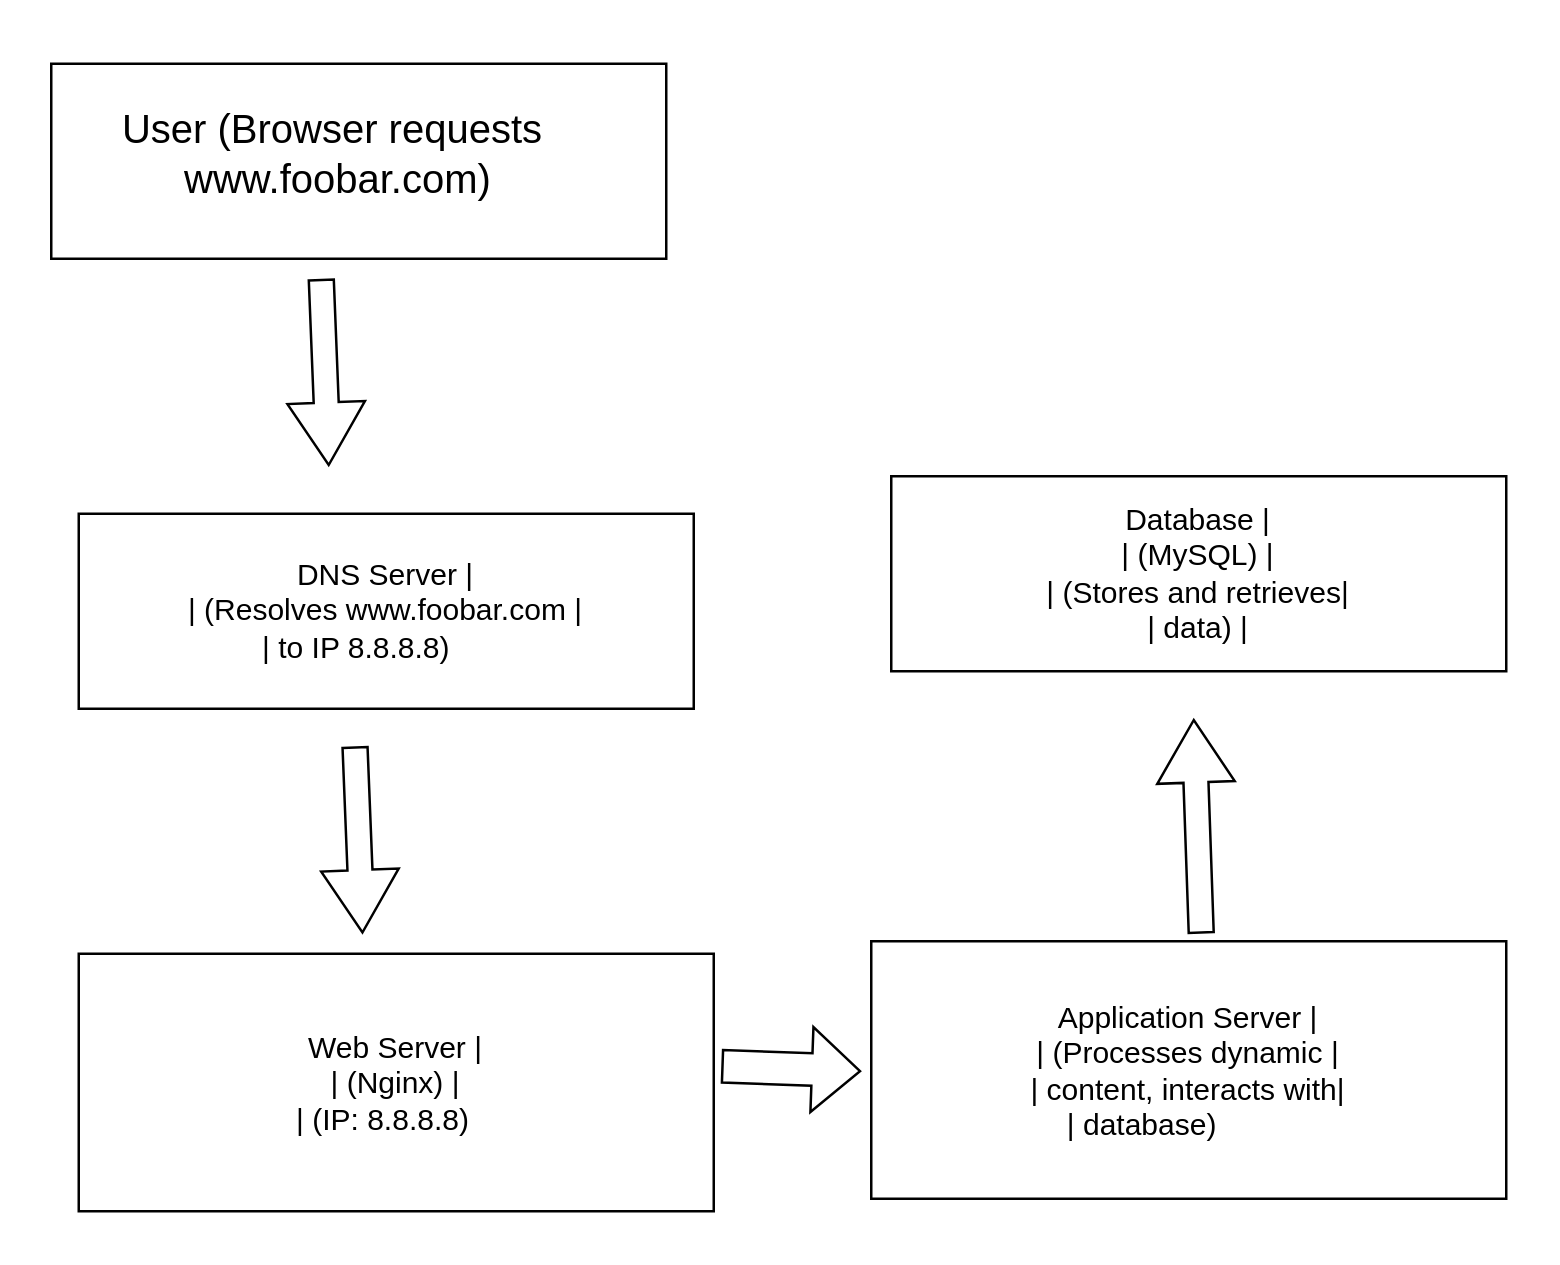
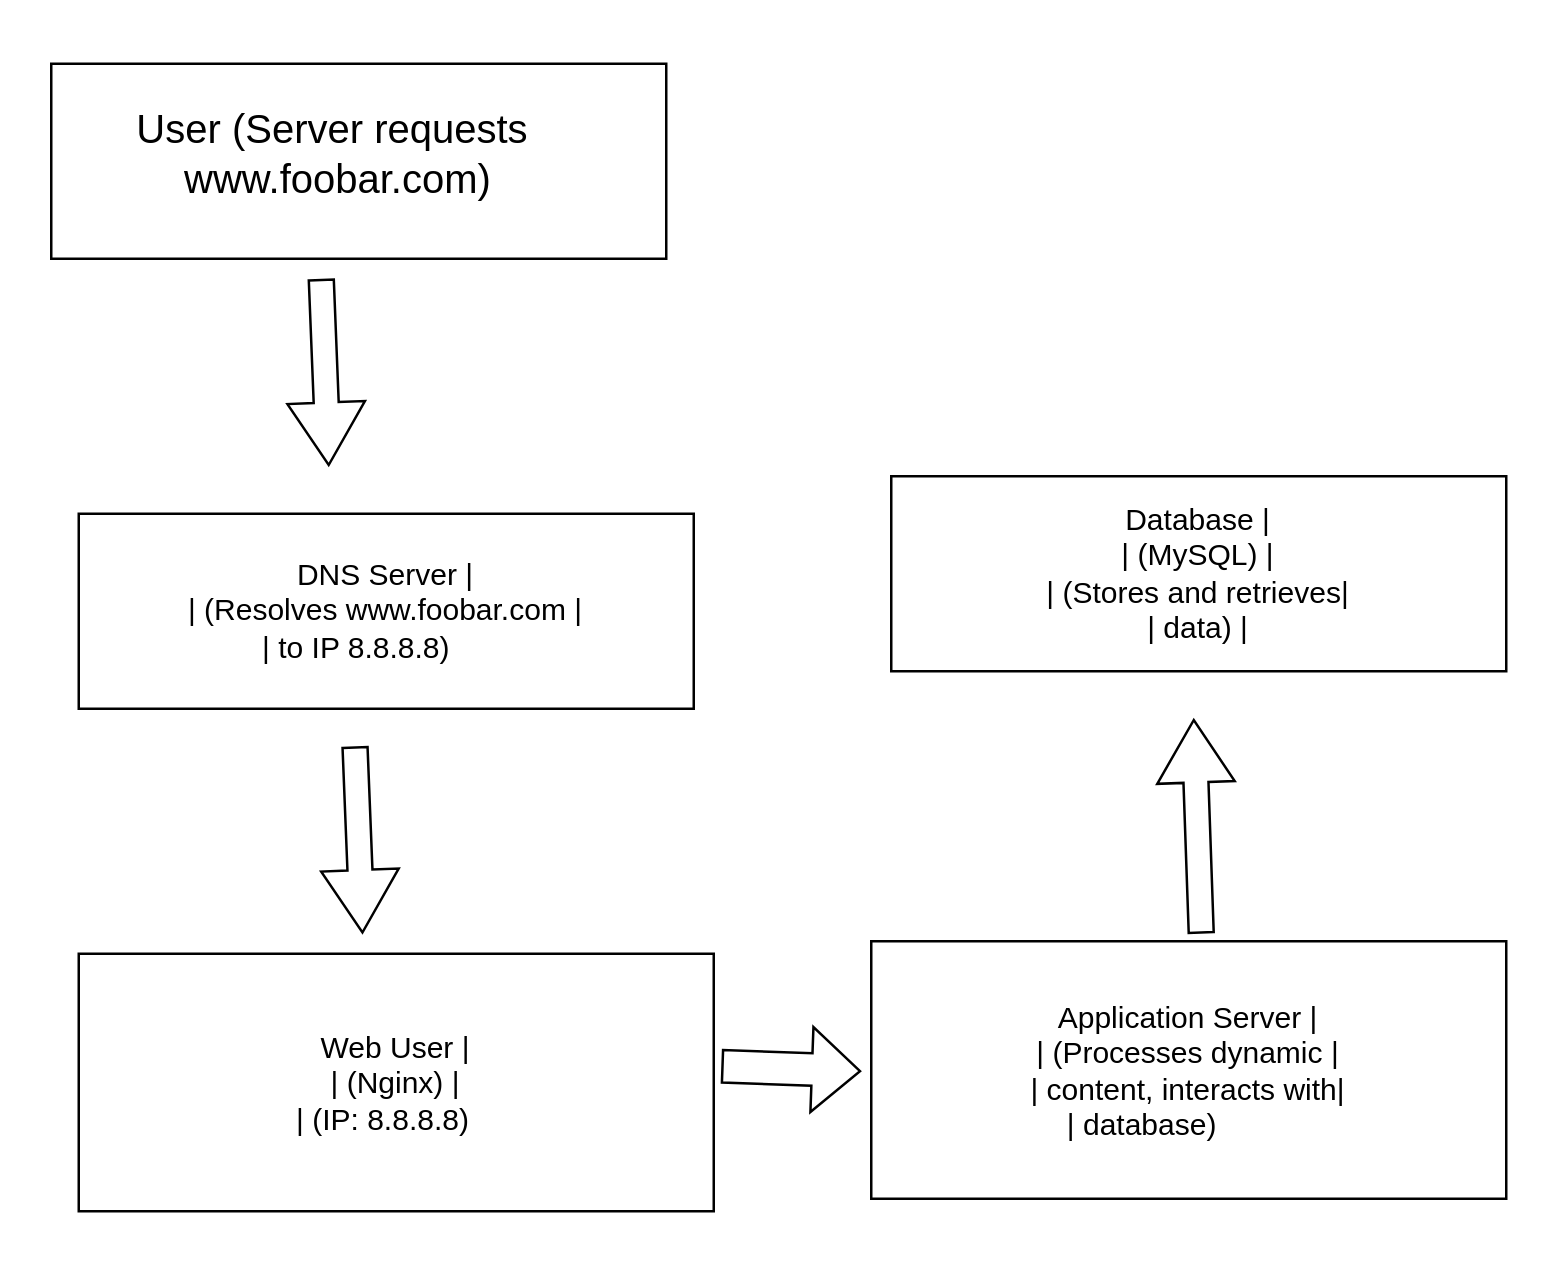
(339, 154) -> (339, 154)
(396, 1084) -> (396, 1084)
